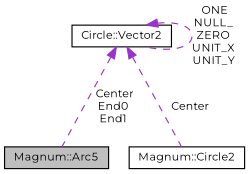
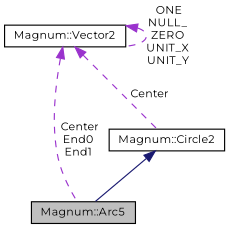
(122, 36) -> (65, 36)
none -> (121, 180)
